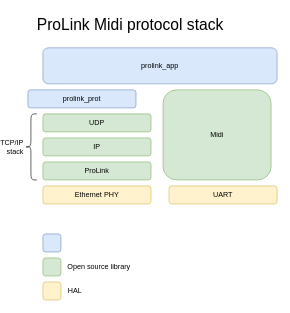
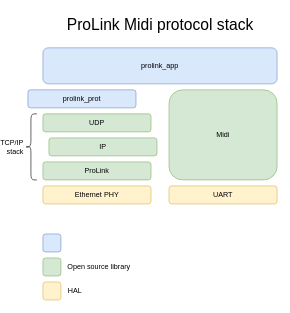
(130, 24) -> (160, 24)
(217, 135) -> (223, 135)
(97, 147) -> (103, 147)
